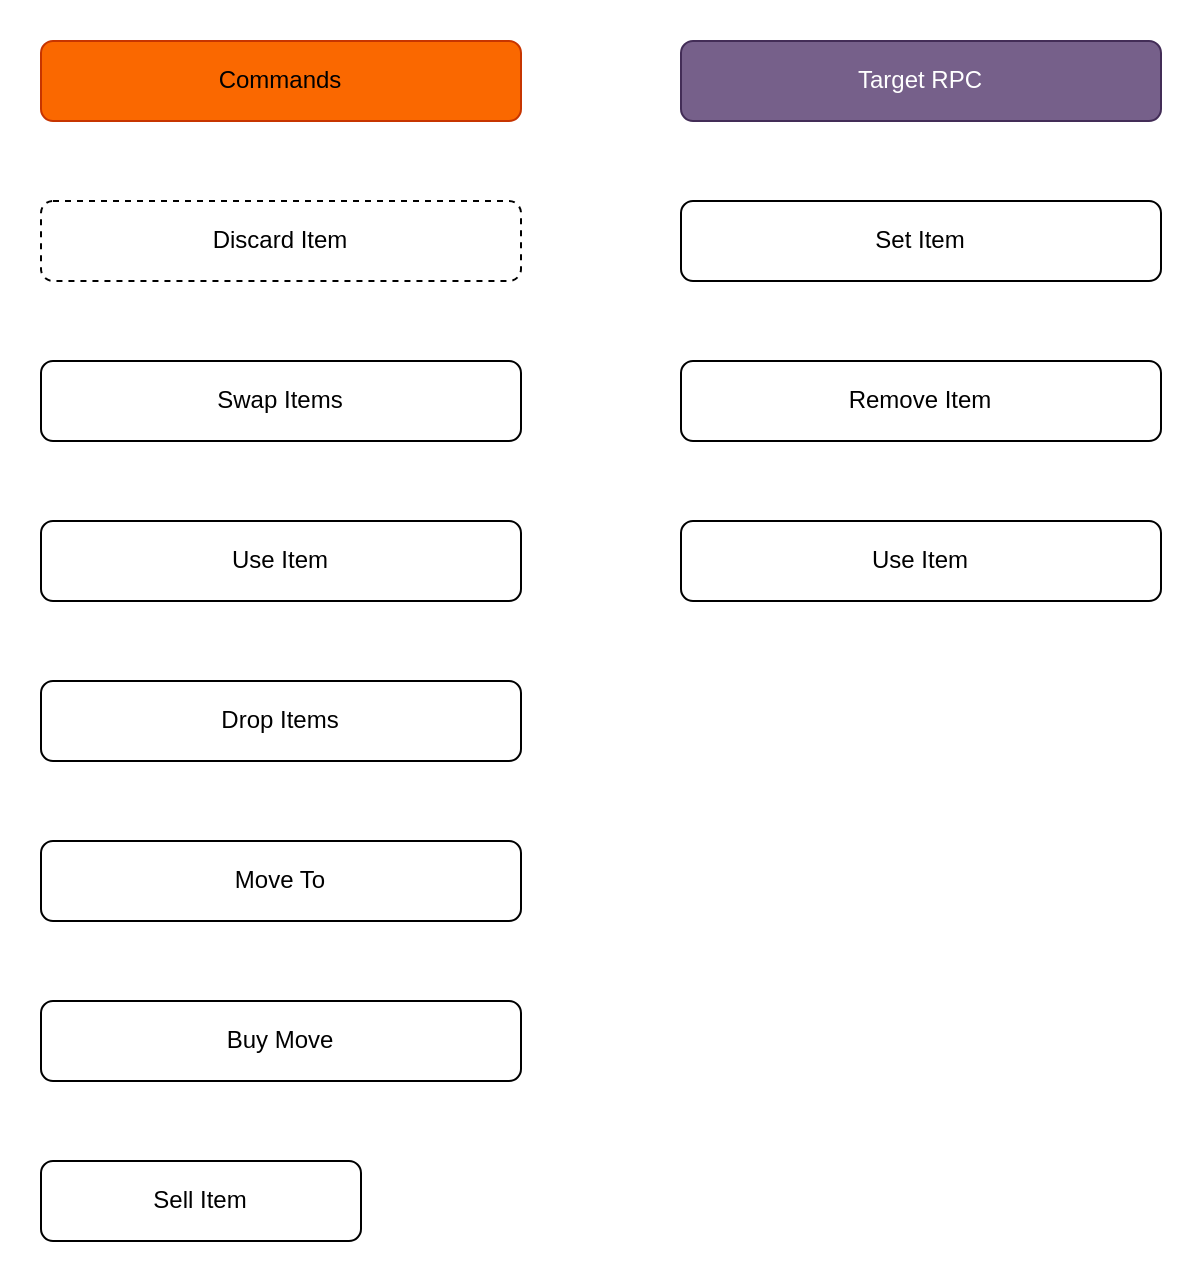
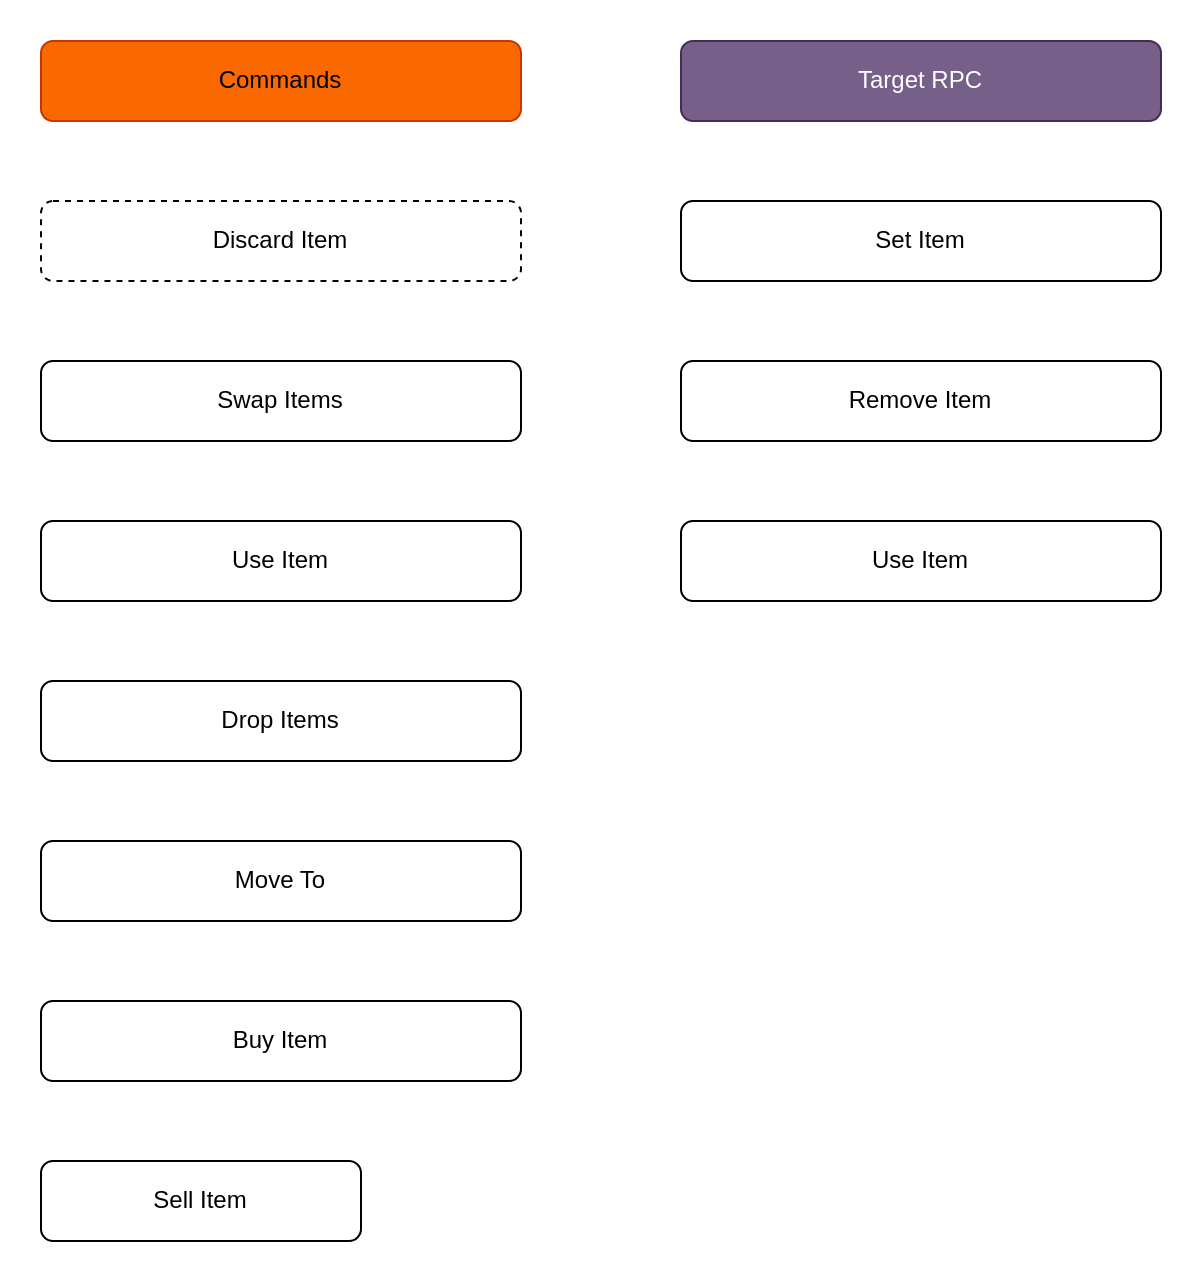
(281, 1041) -> (281, 1041)
